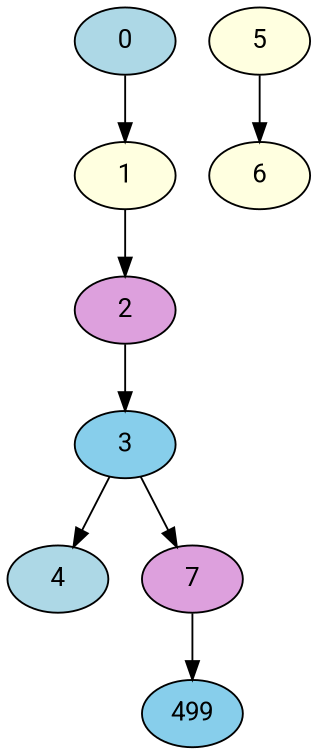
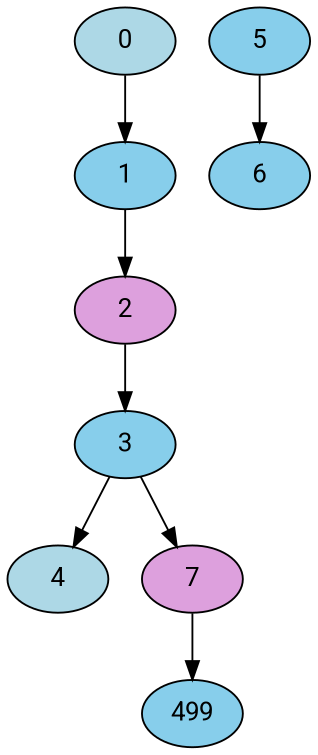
(260, 41) -> (260, 41)
(125, 176) -> (125, 176)
(260, 176) -> (260, 176)
